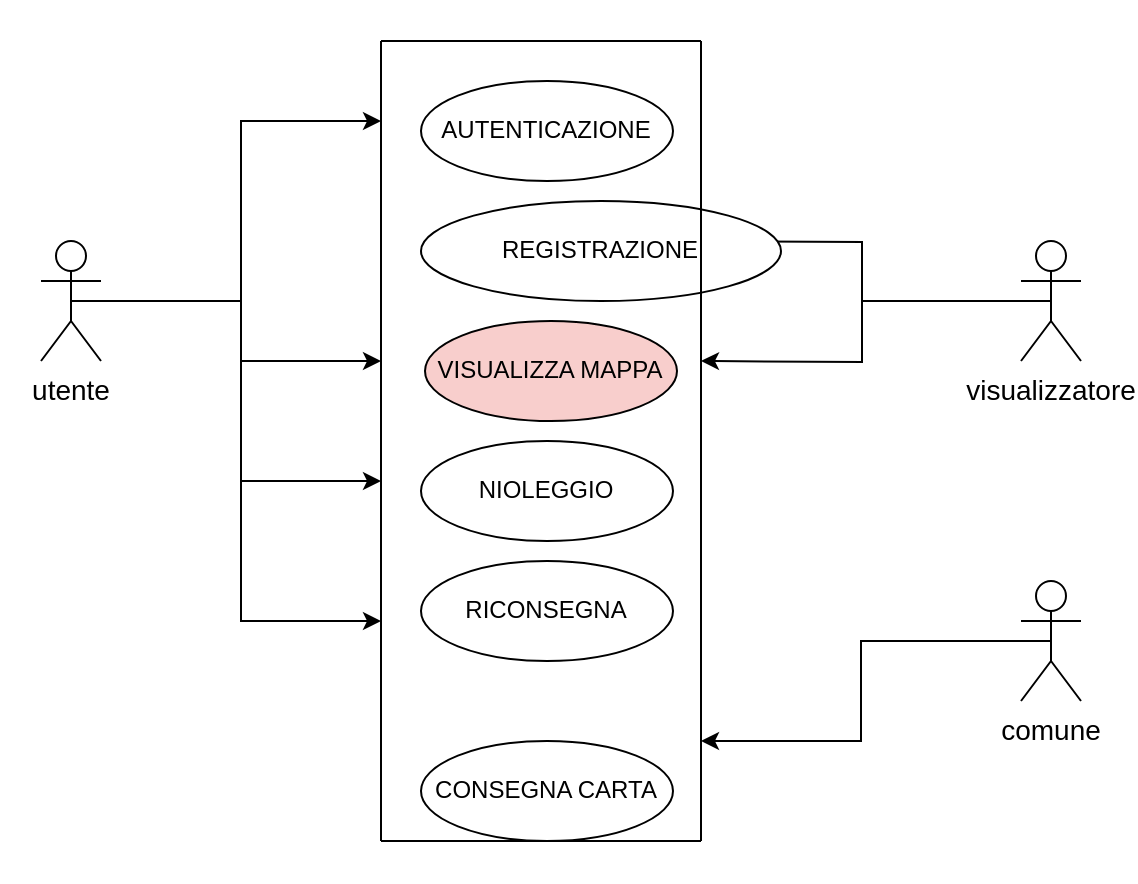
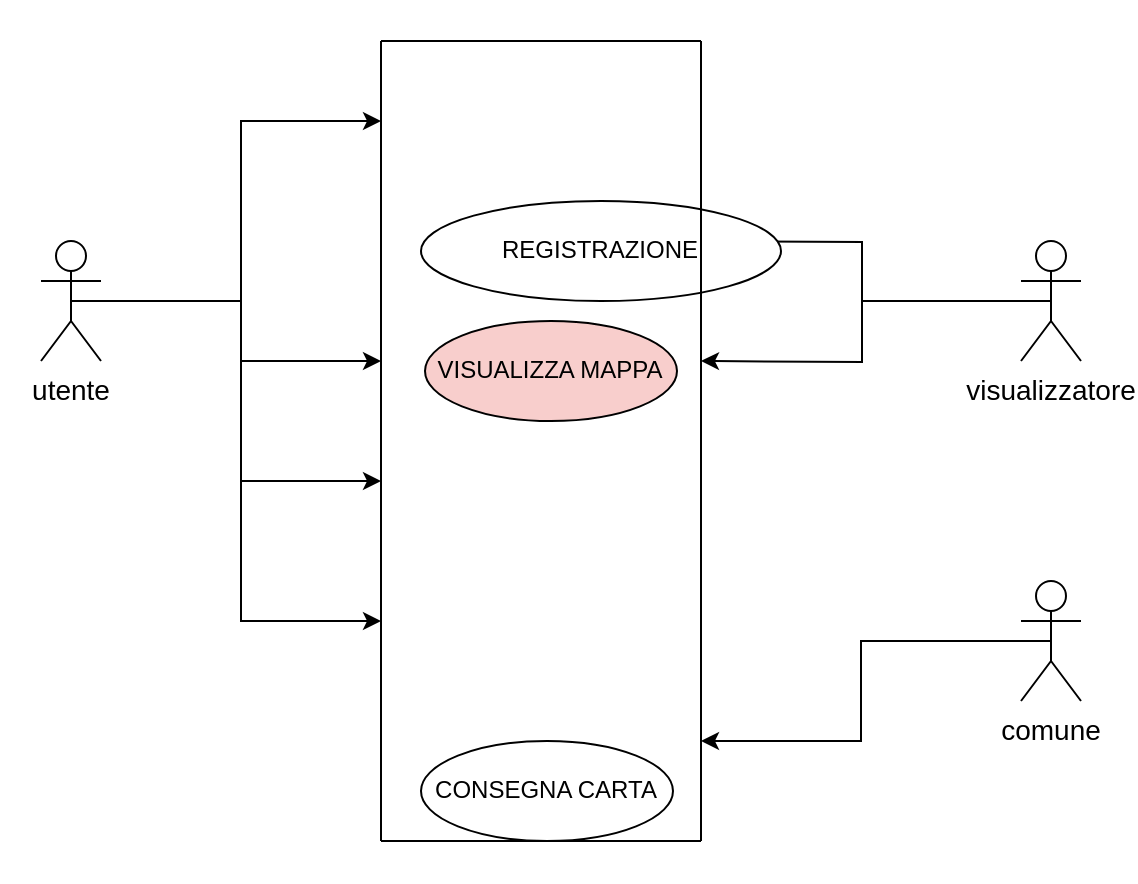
(547, 131) -> none
(547, 491) -> none
(547, 611) -> none
